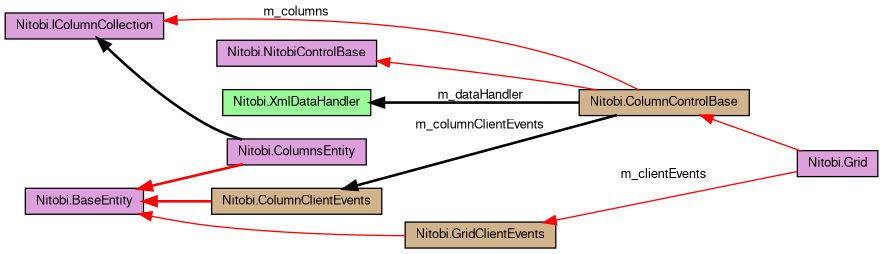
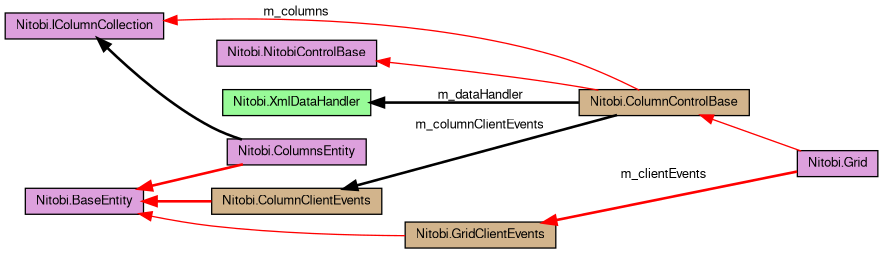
(677, 196) -> (677, 196)
